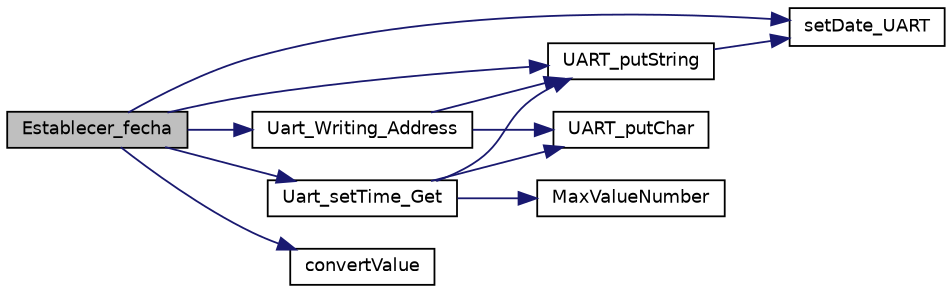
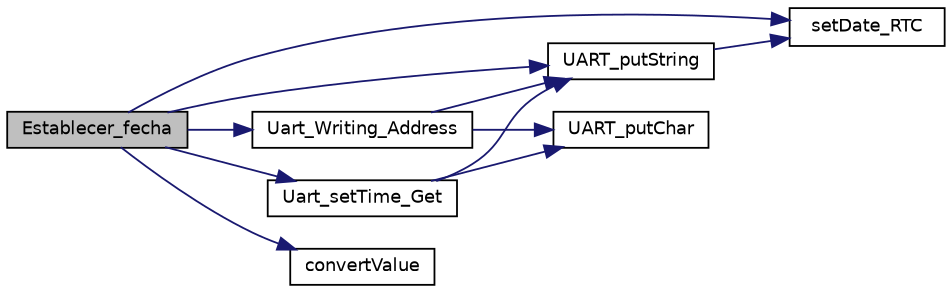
(867, 27) -> (867, 27)
(631, 198) -> none
